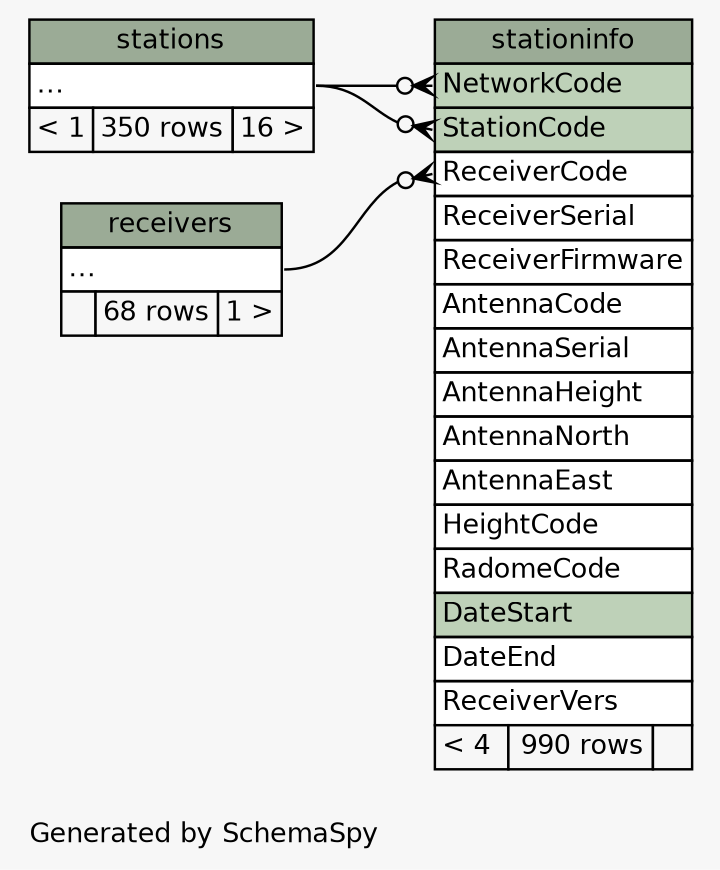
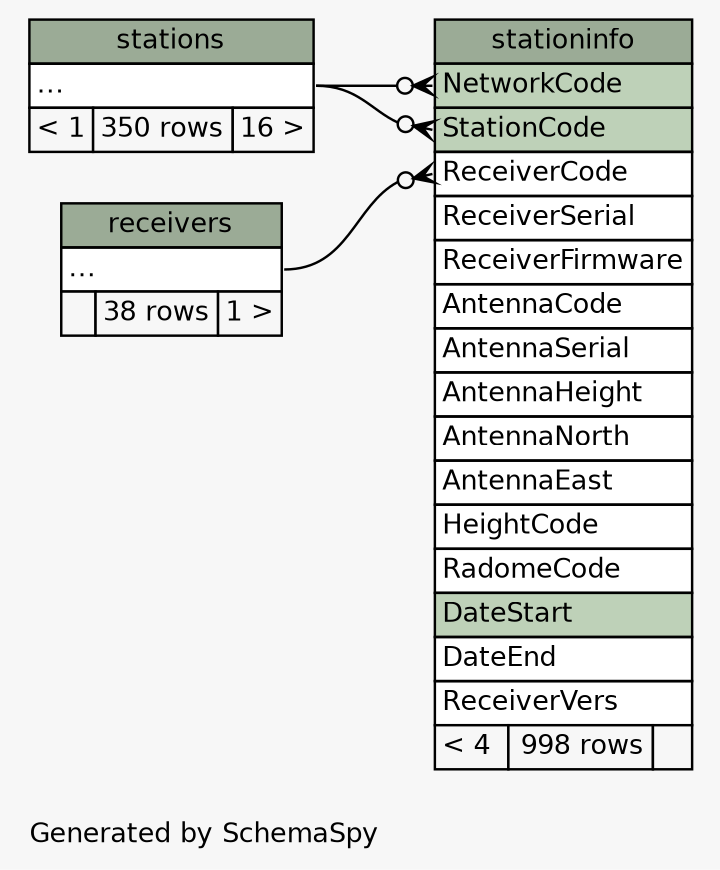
(157, 312) -> (157, 312)
(583, 746) -> (583, 746)
